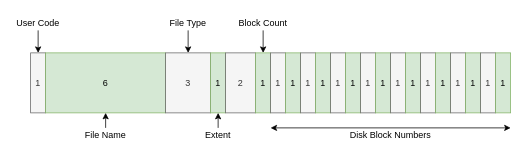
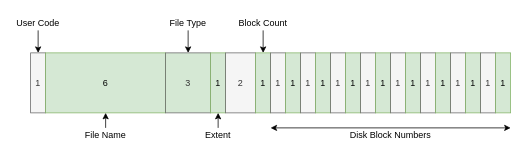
(188, 83) -> (188, 83)
